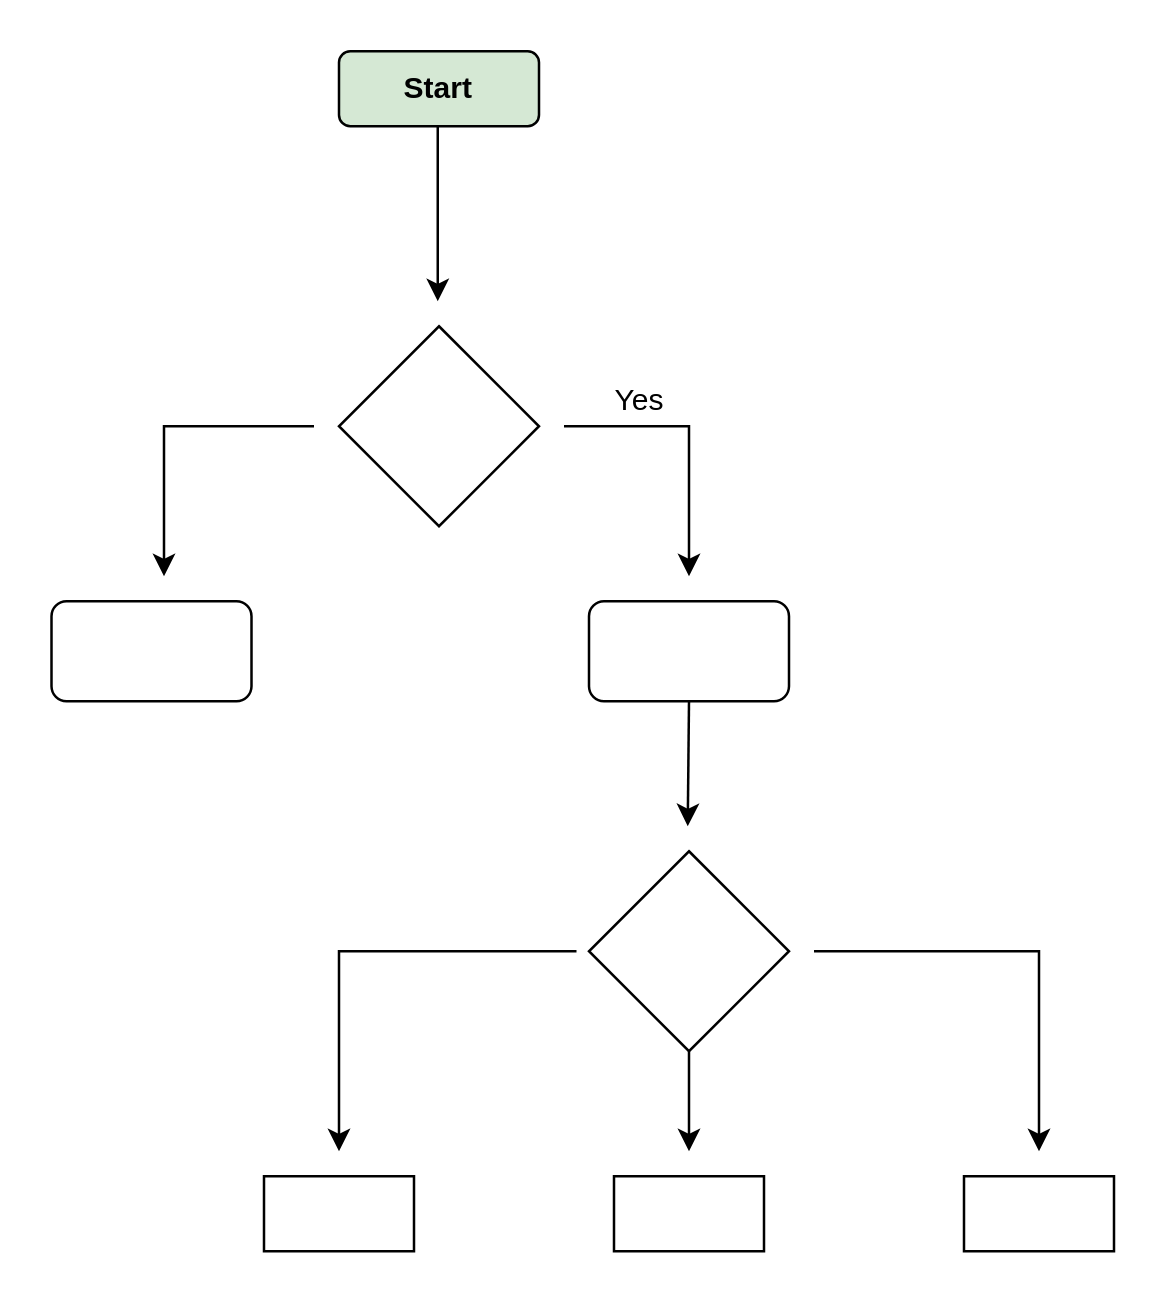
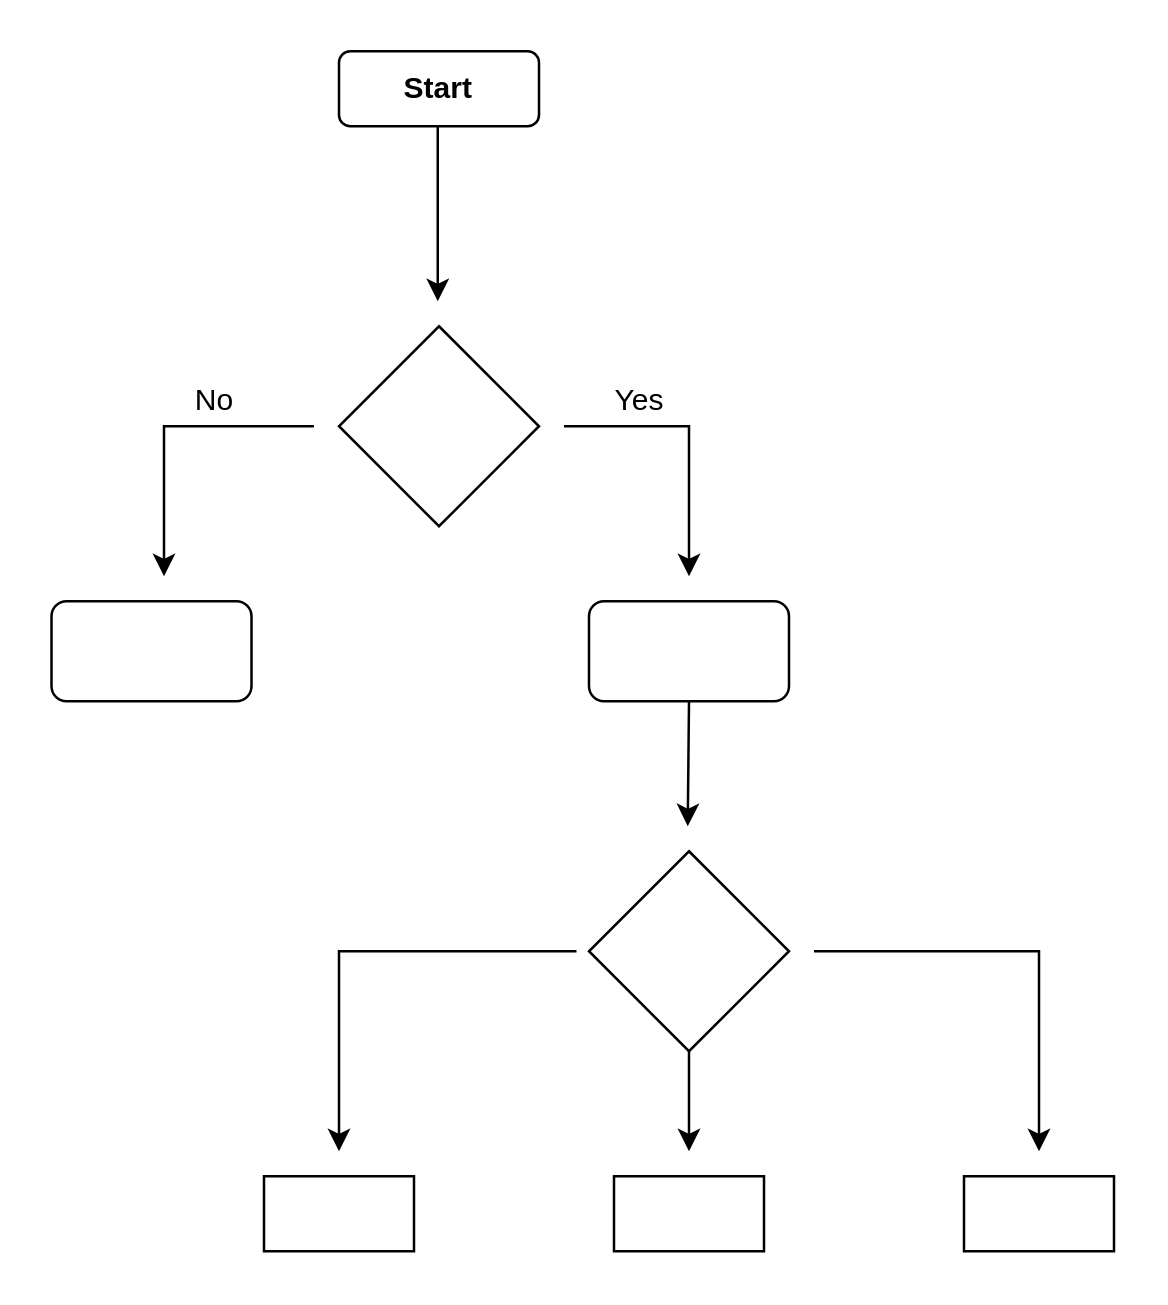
(439, 89) -> (439, 89)
none -> (214, 401)
